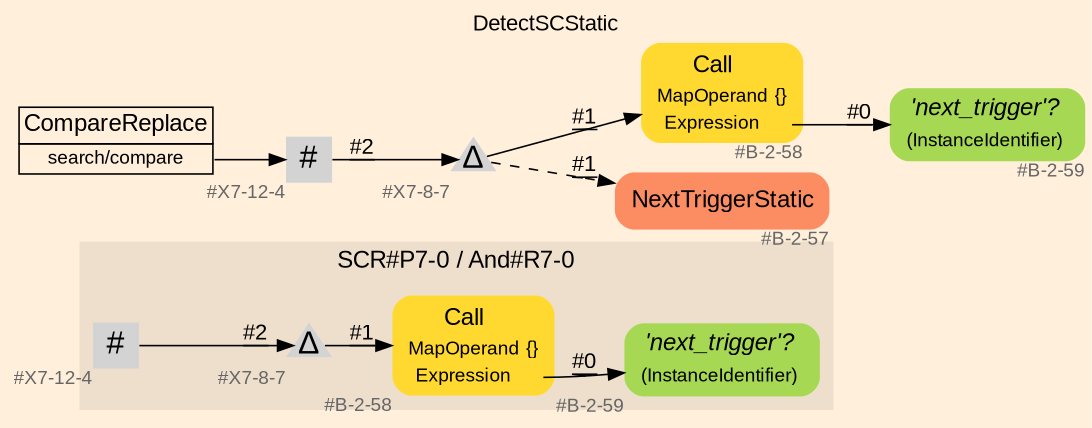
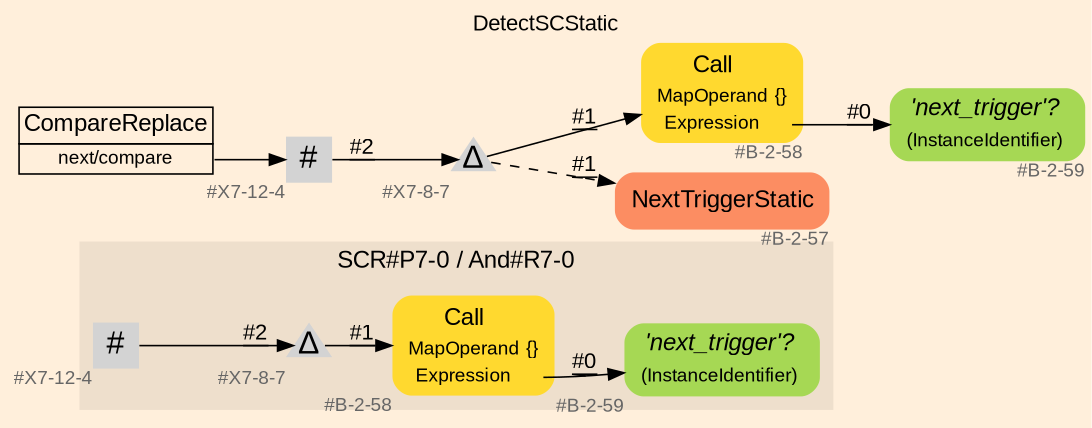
(116, 158) -> (116, 158)
